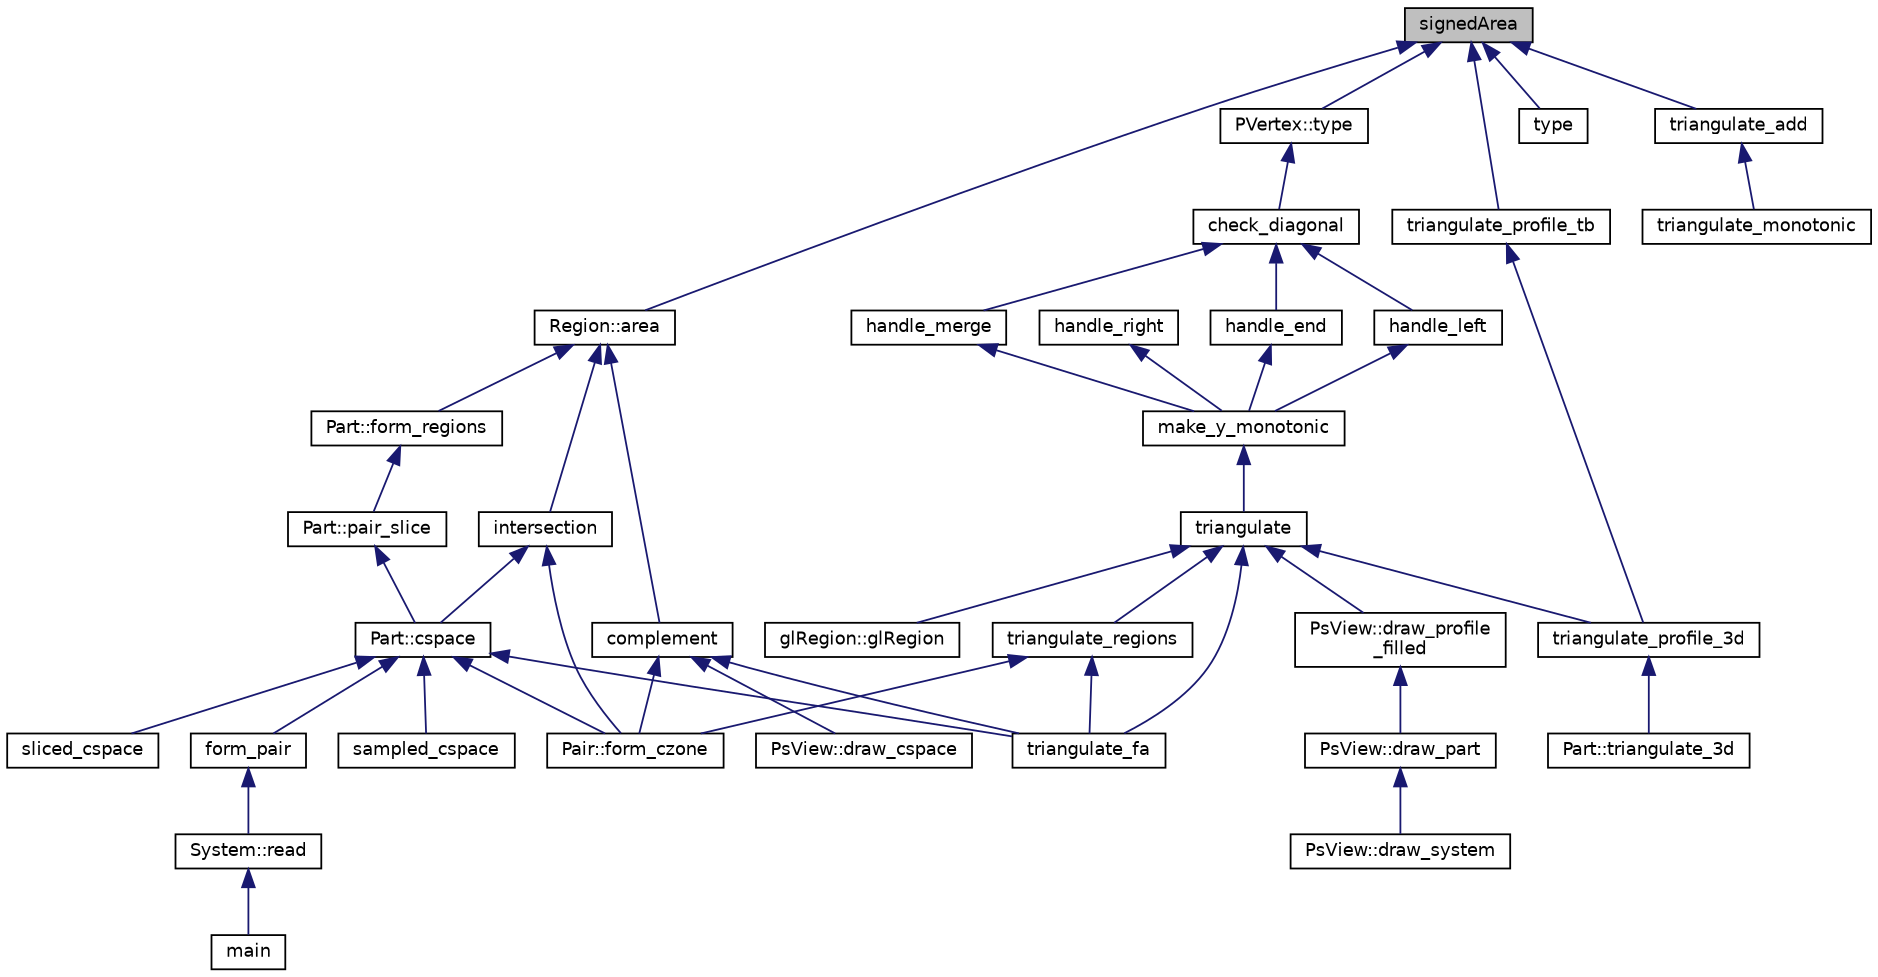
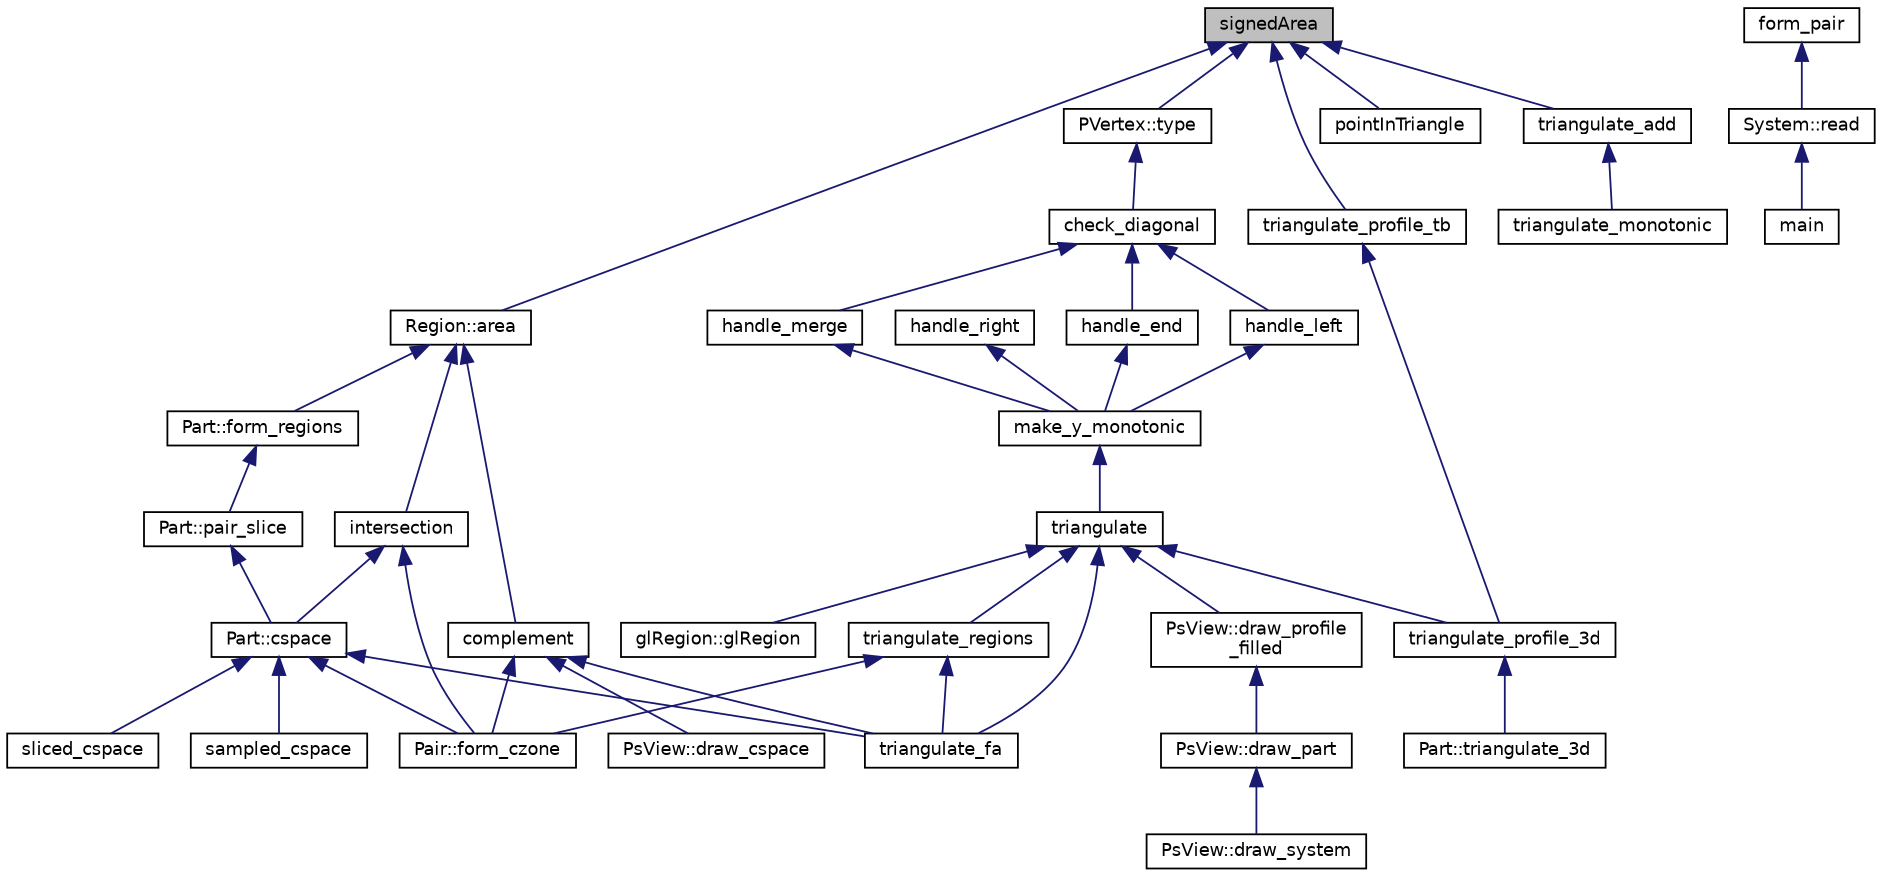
(1553, 126) -> (1400, 126)
(328, 700) -> none
